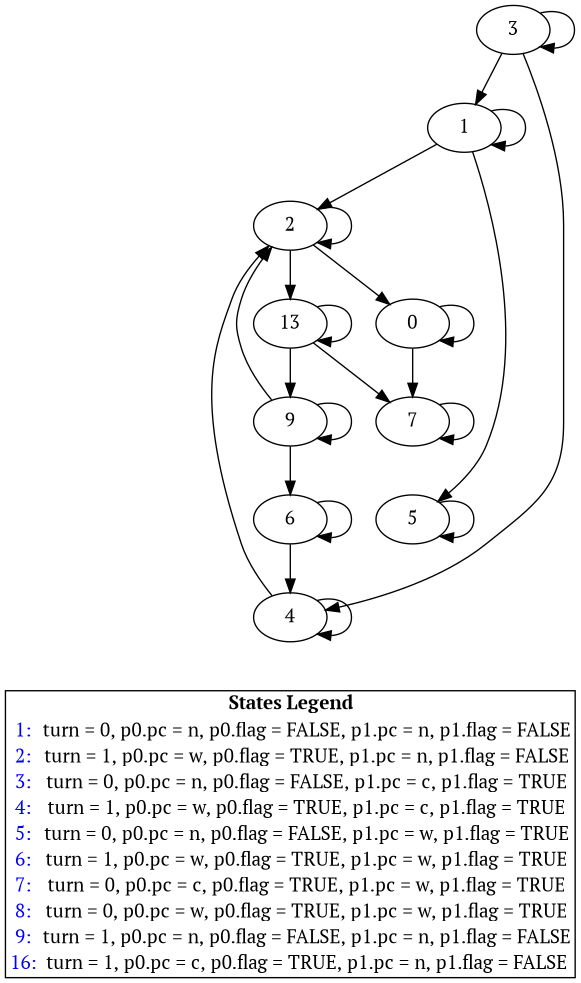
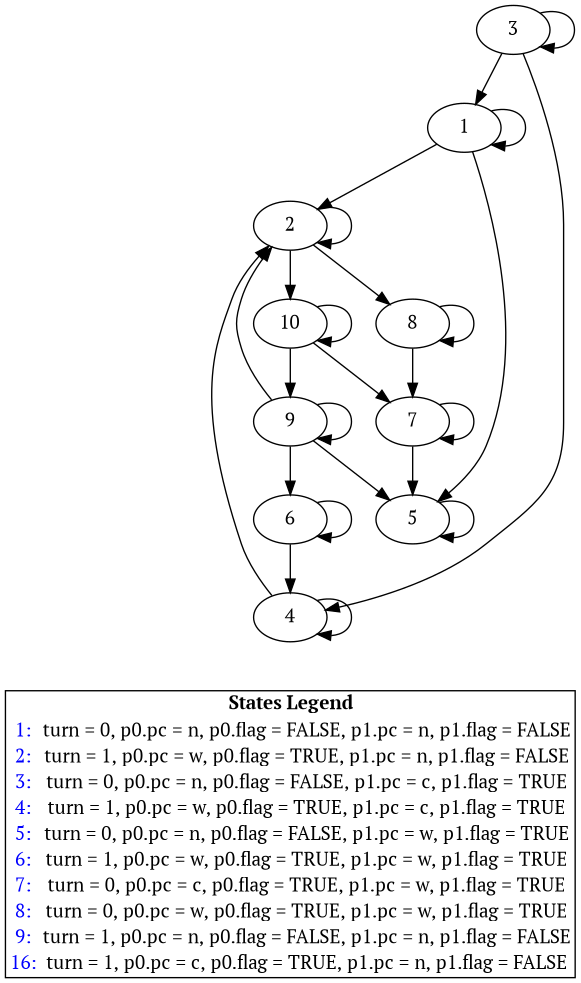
(290, 324) -> (290, 324)
(413, 324) -> (413, 324)
none -> (413, 464)
none -> (346, 466)
